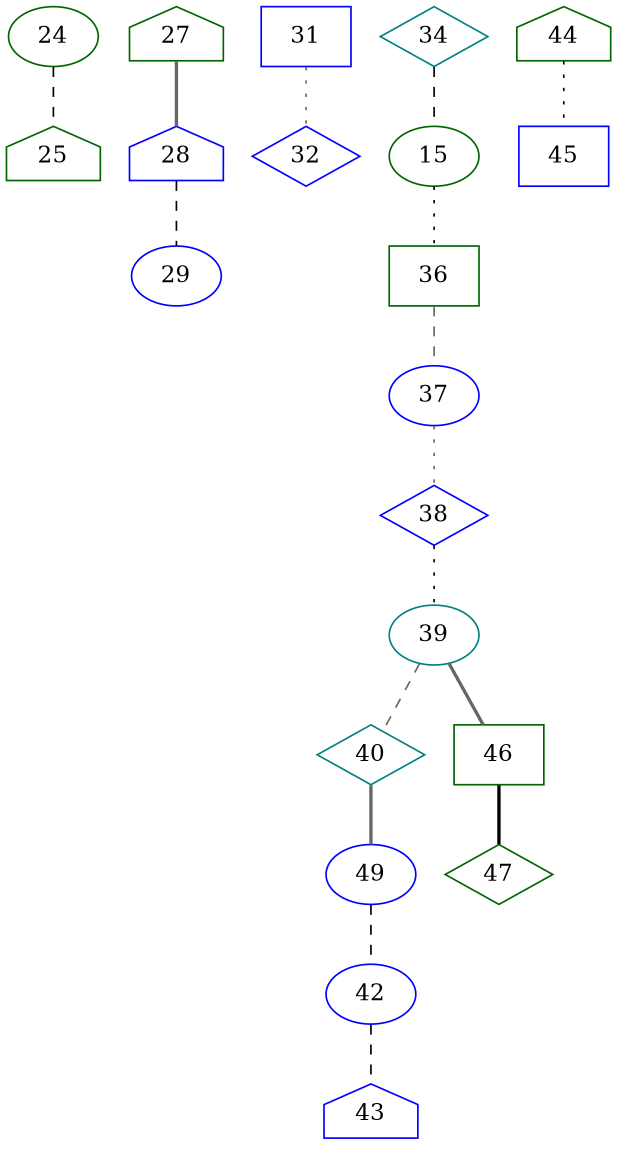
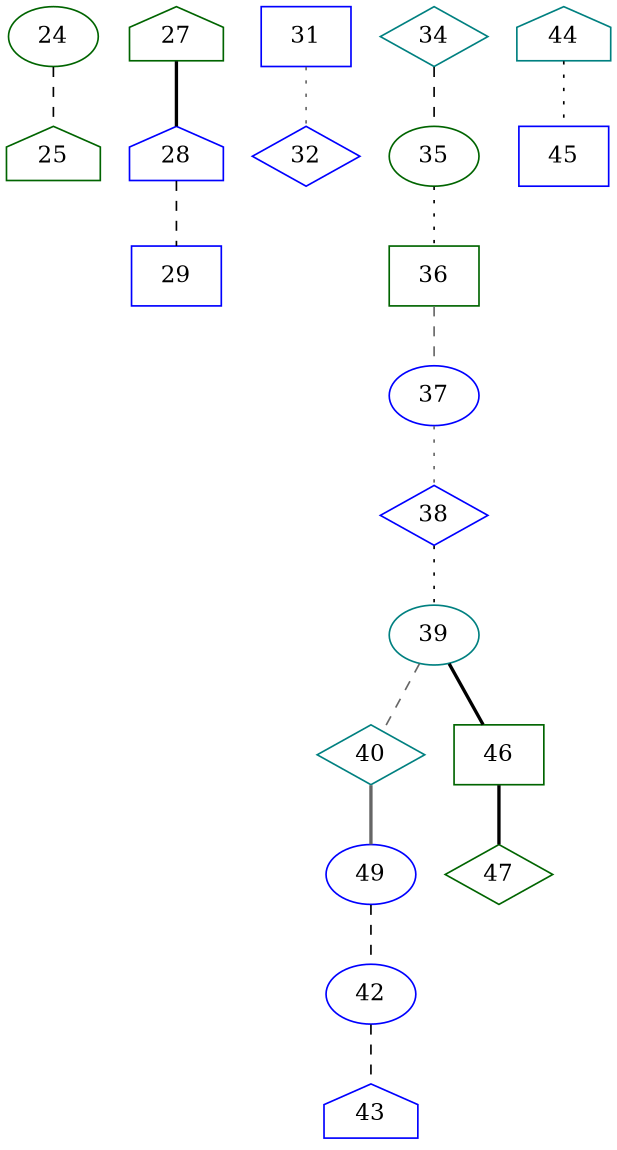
(564, 37) -> (564, 37)
(176, 94) -> (176, 94)
(434, 156) -> (434, 156)
(176, 276) -> (176, 276)
(466, 694) -> (466, 694)
